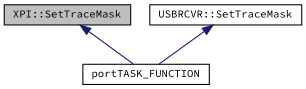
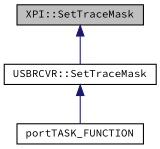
(111, 48) -> (80, 50)
